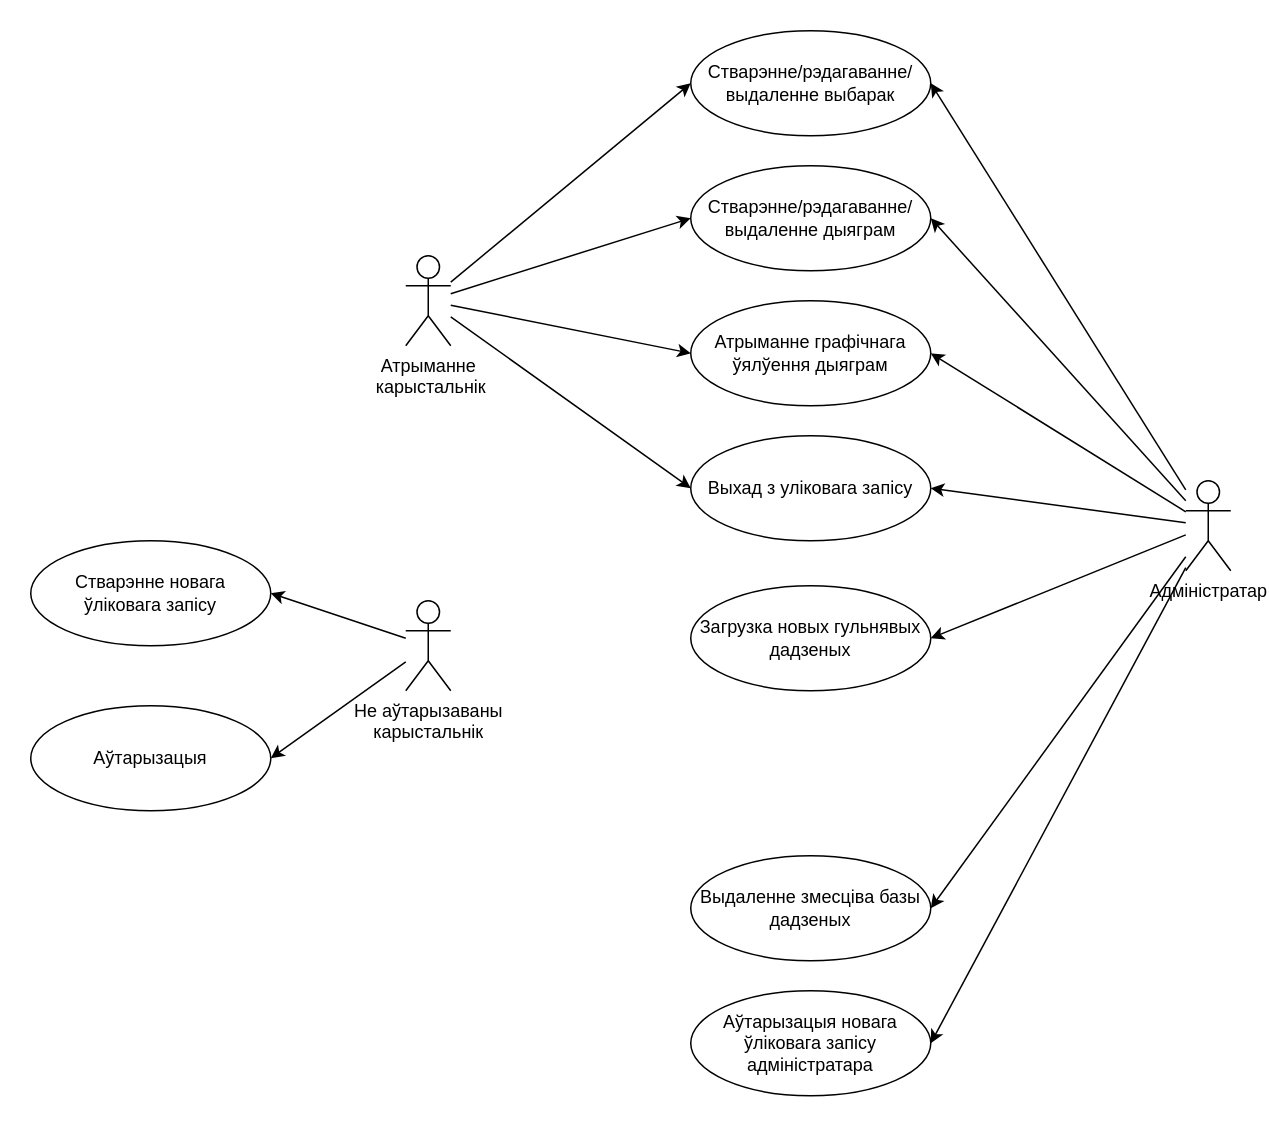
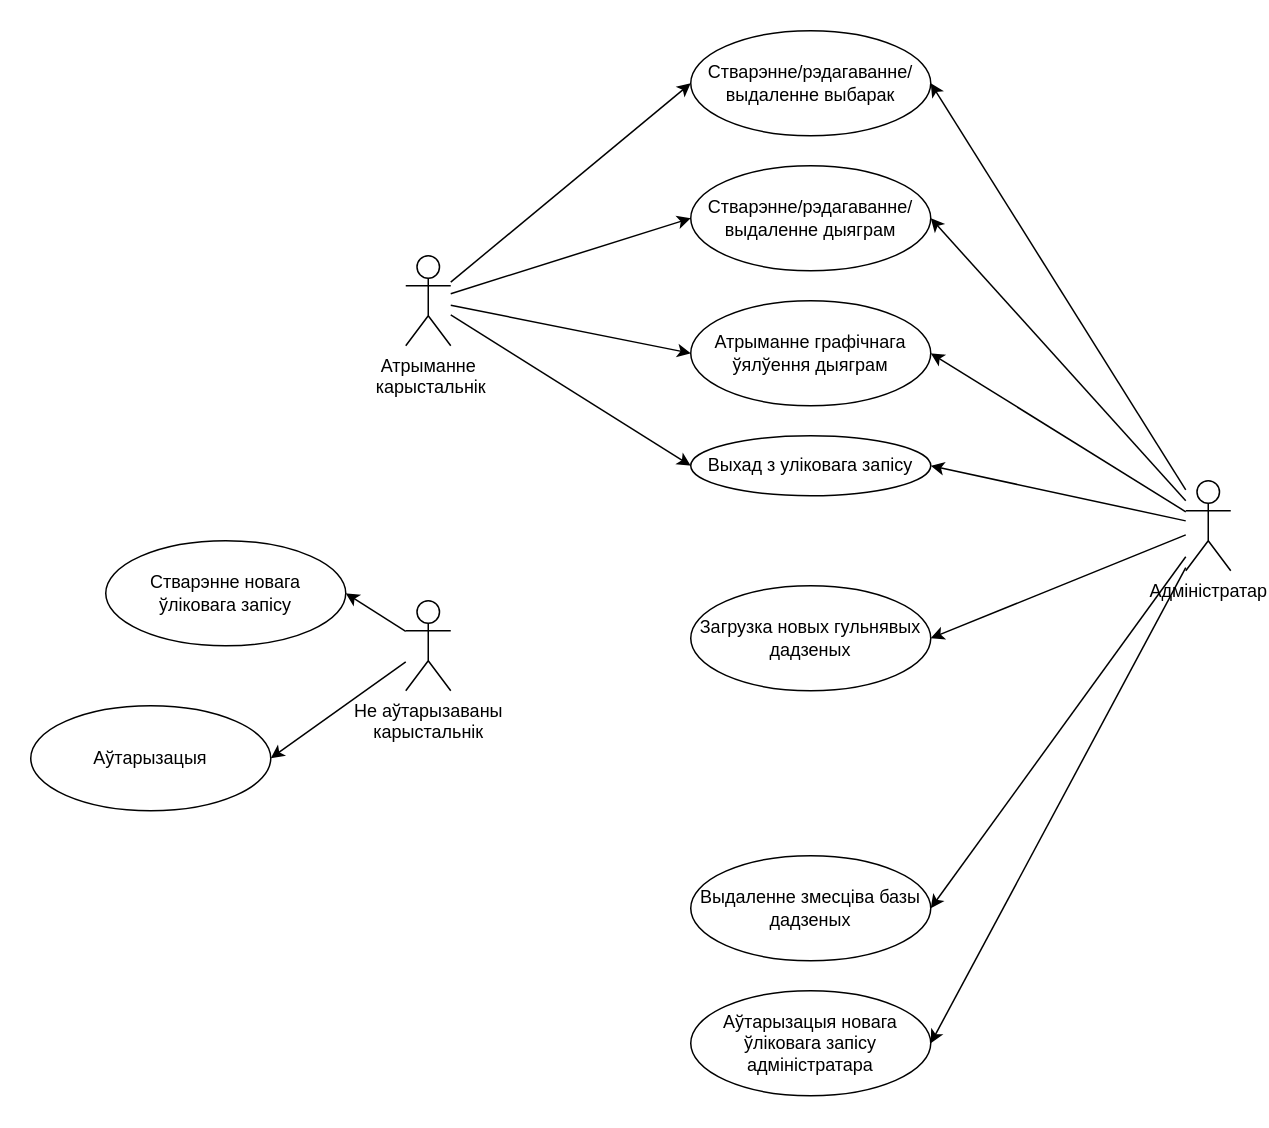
(811, 488) -> (811, 466)
(151, 593) -> (226, 593)
